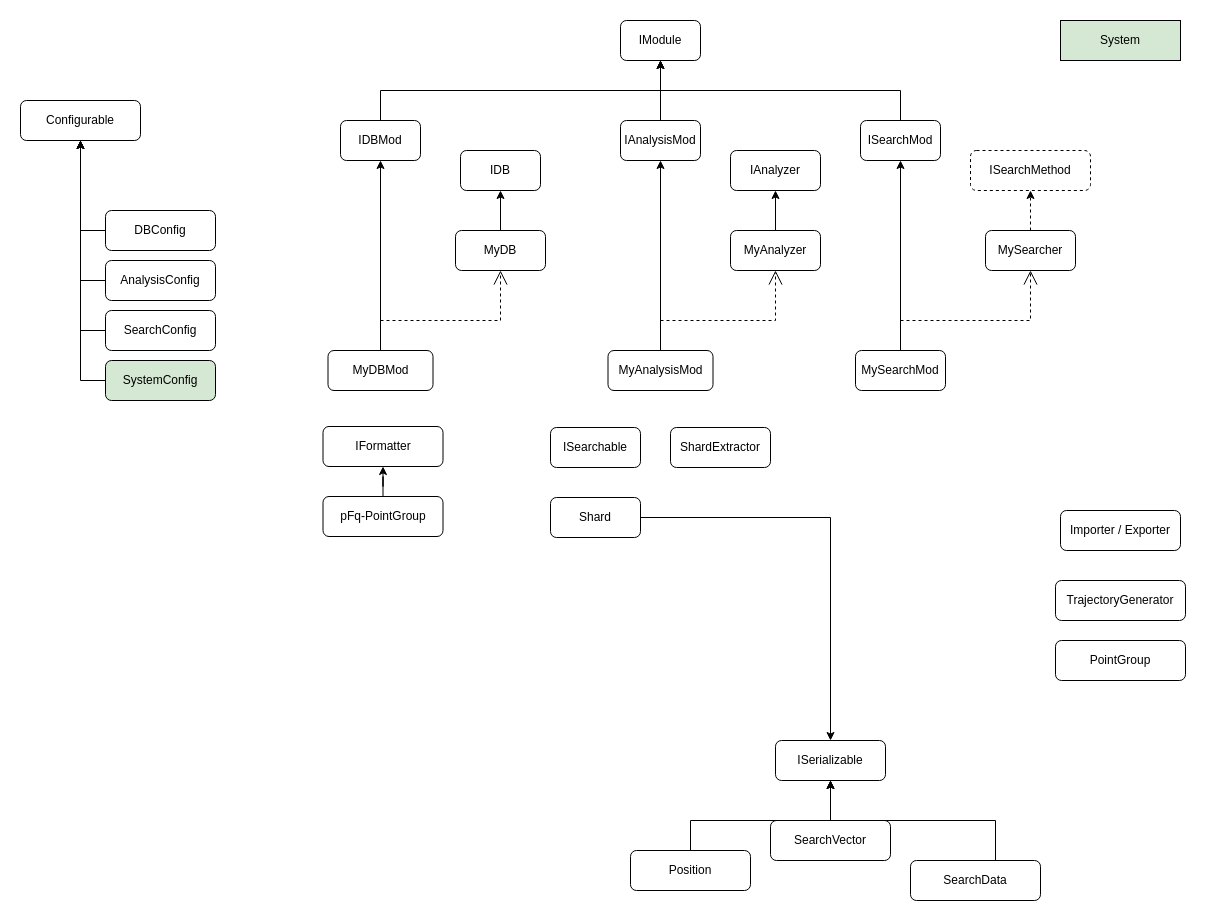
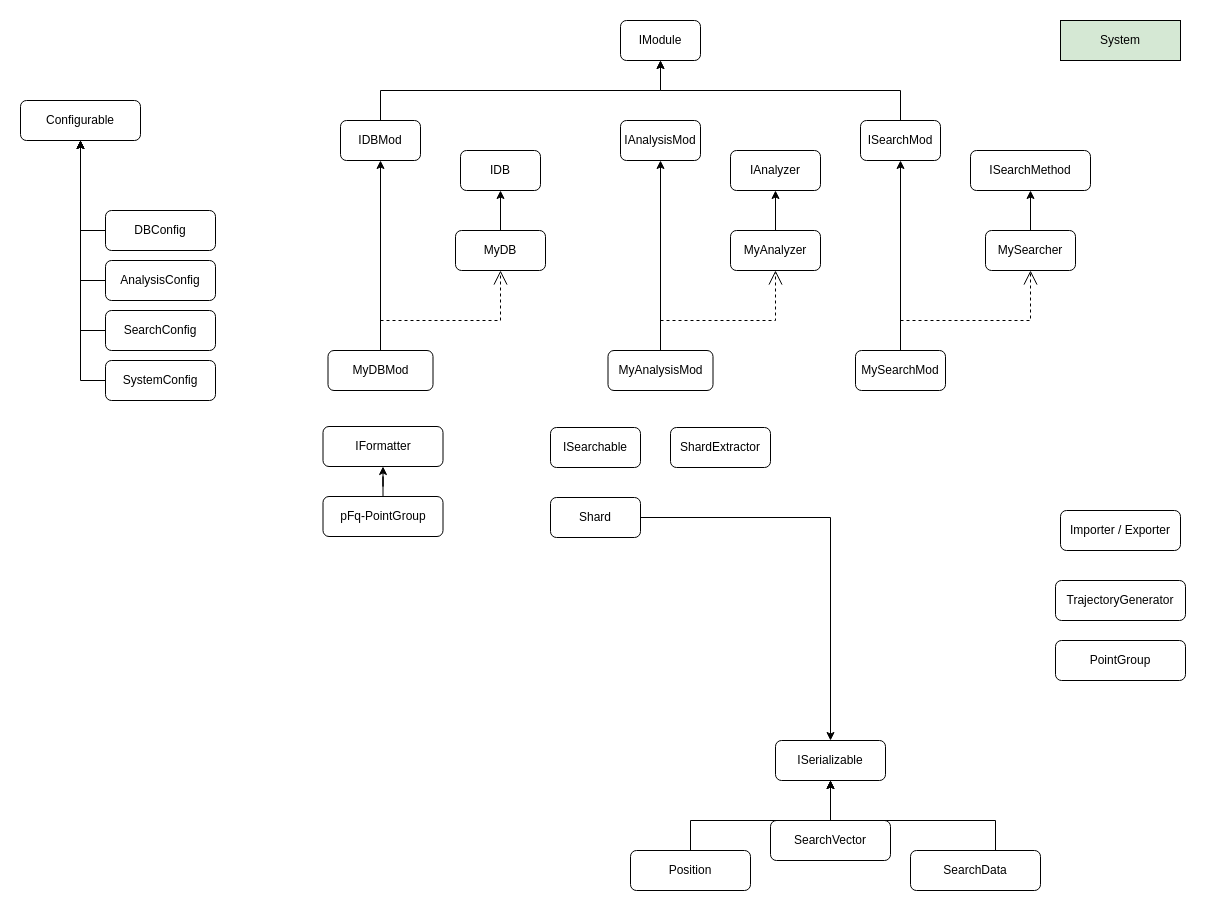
(661, 106) -> none
(1031, 171) -> (1031, 171)
(1031, 214) -> (1031, 214)
(161, 381) -> (161, 381)
(976, 881) -> (976, 871)
